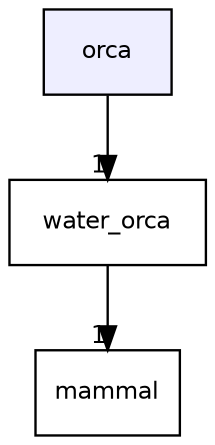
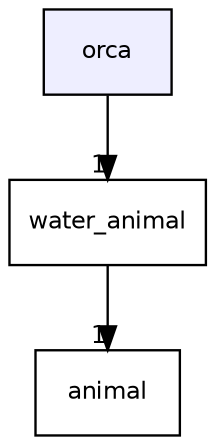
(108, 222) -> (108, 222)
(108, 393) -> (108, 393)
